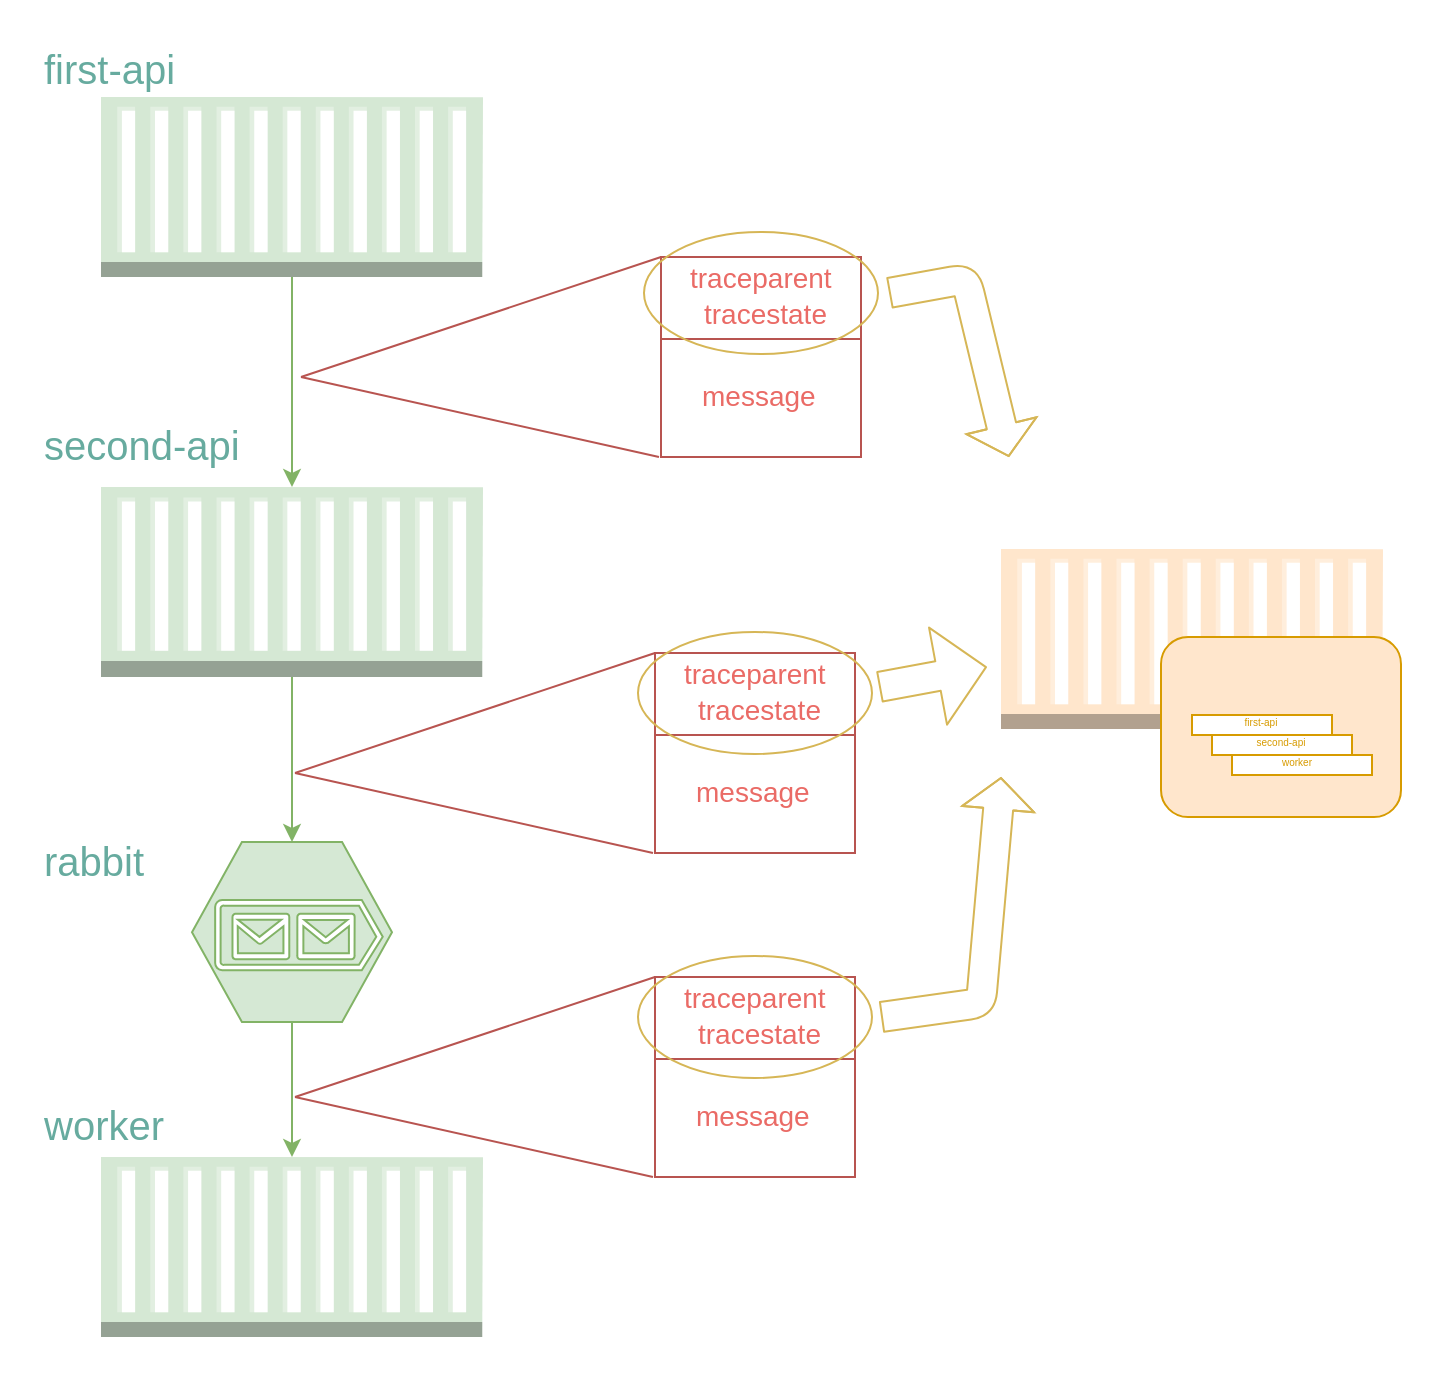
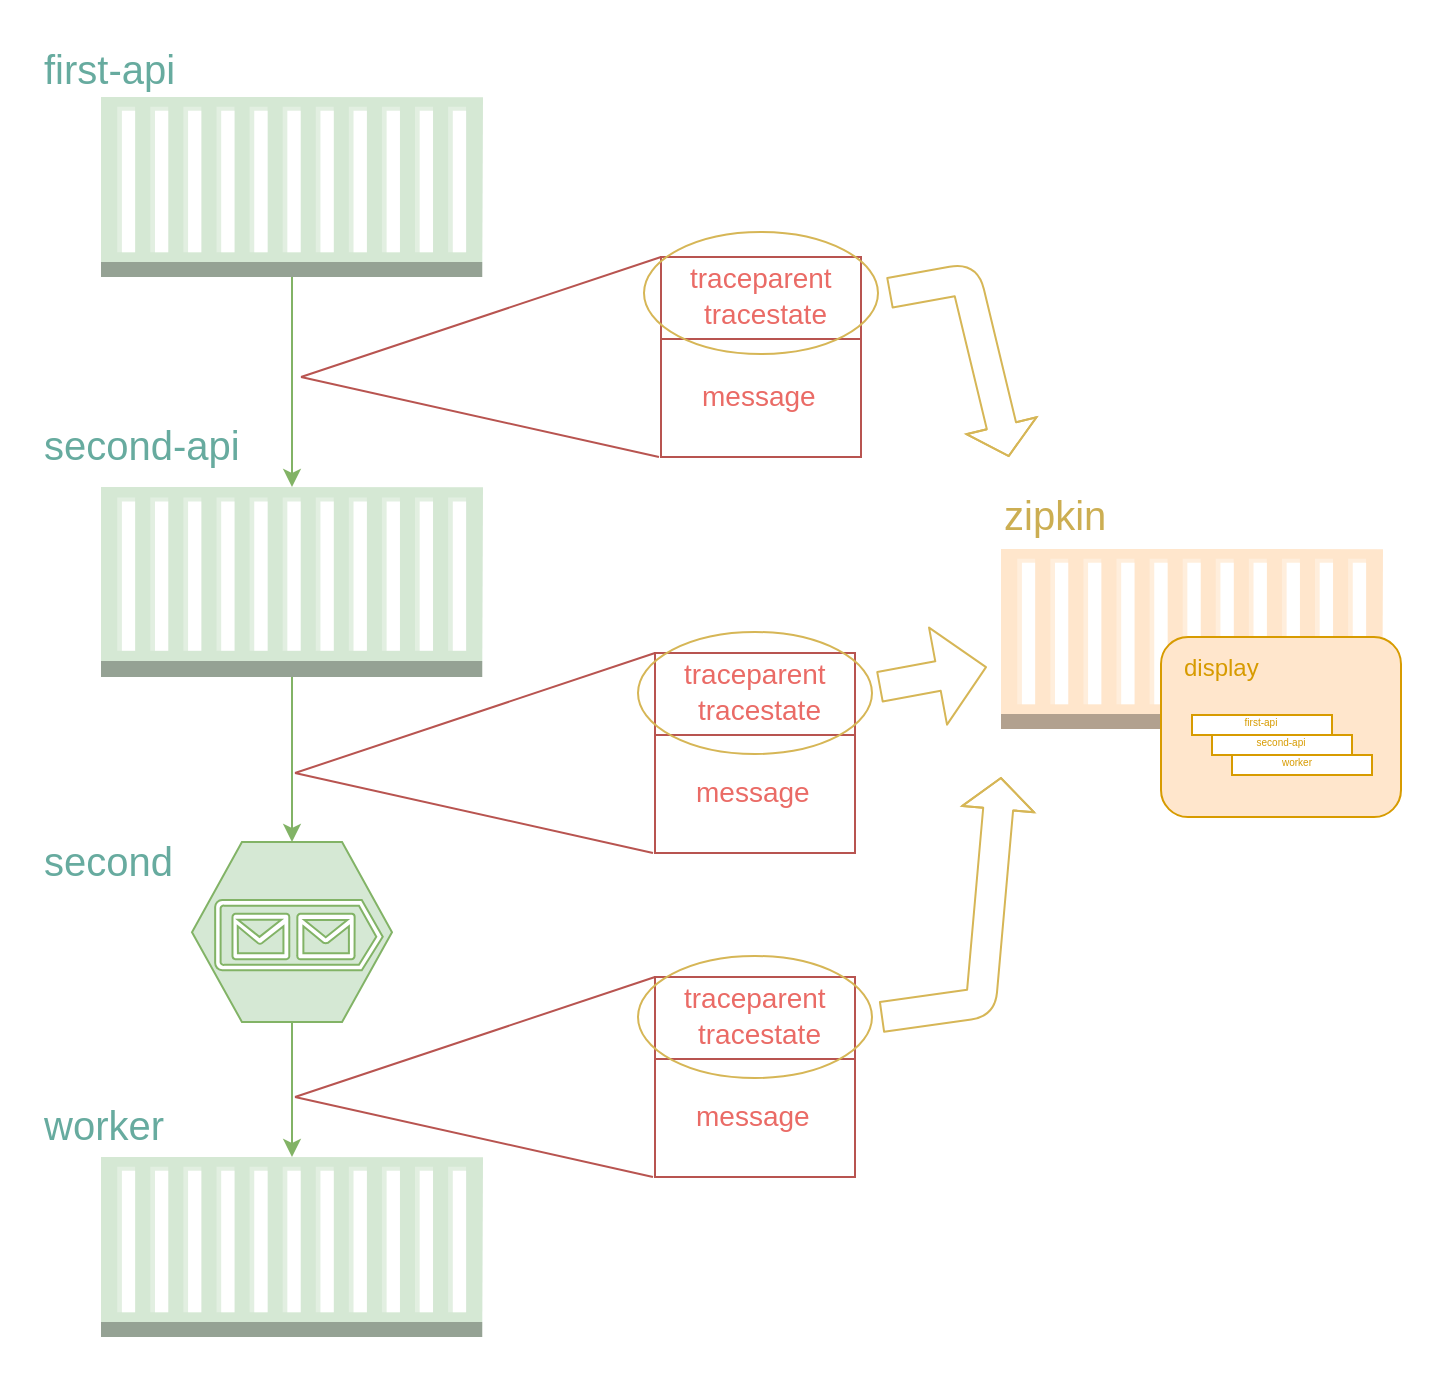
none -> (1071, 507)
none -> (1231, 669)
(82, 853) -> (85, 853)
